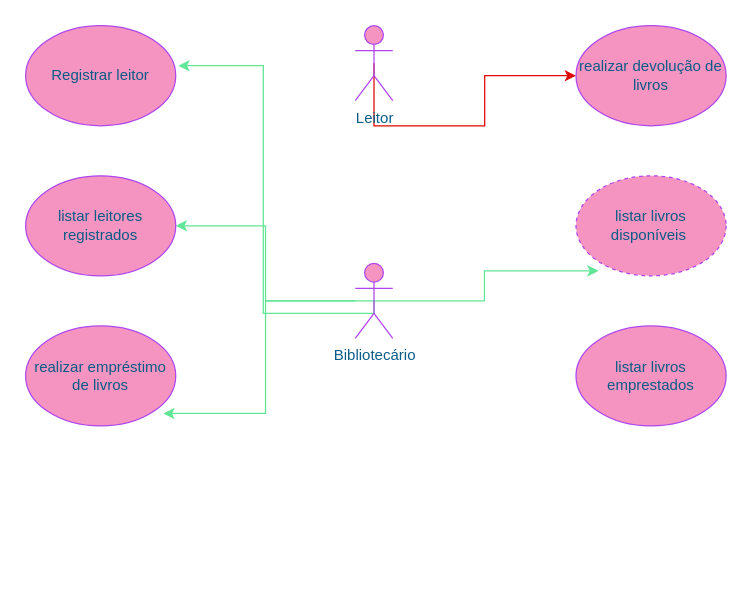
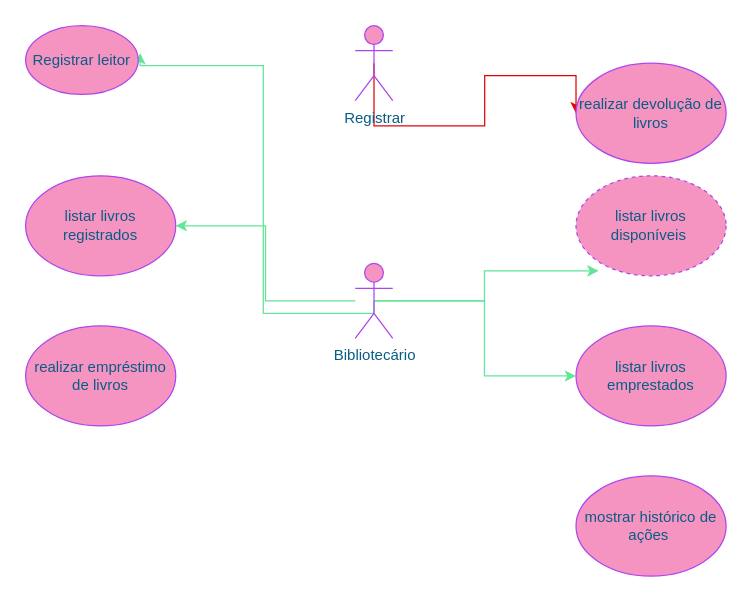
(101, 76) -> (82, 60)
(651, 76) -> (651, 113)
(375, 118) -> (375, 118)
(101, 226) -> (101, 226)
(265, 404) -> (489, 376)
none -> (651, 526)
